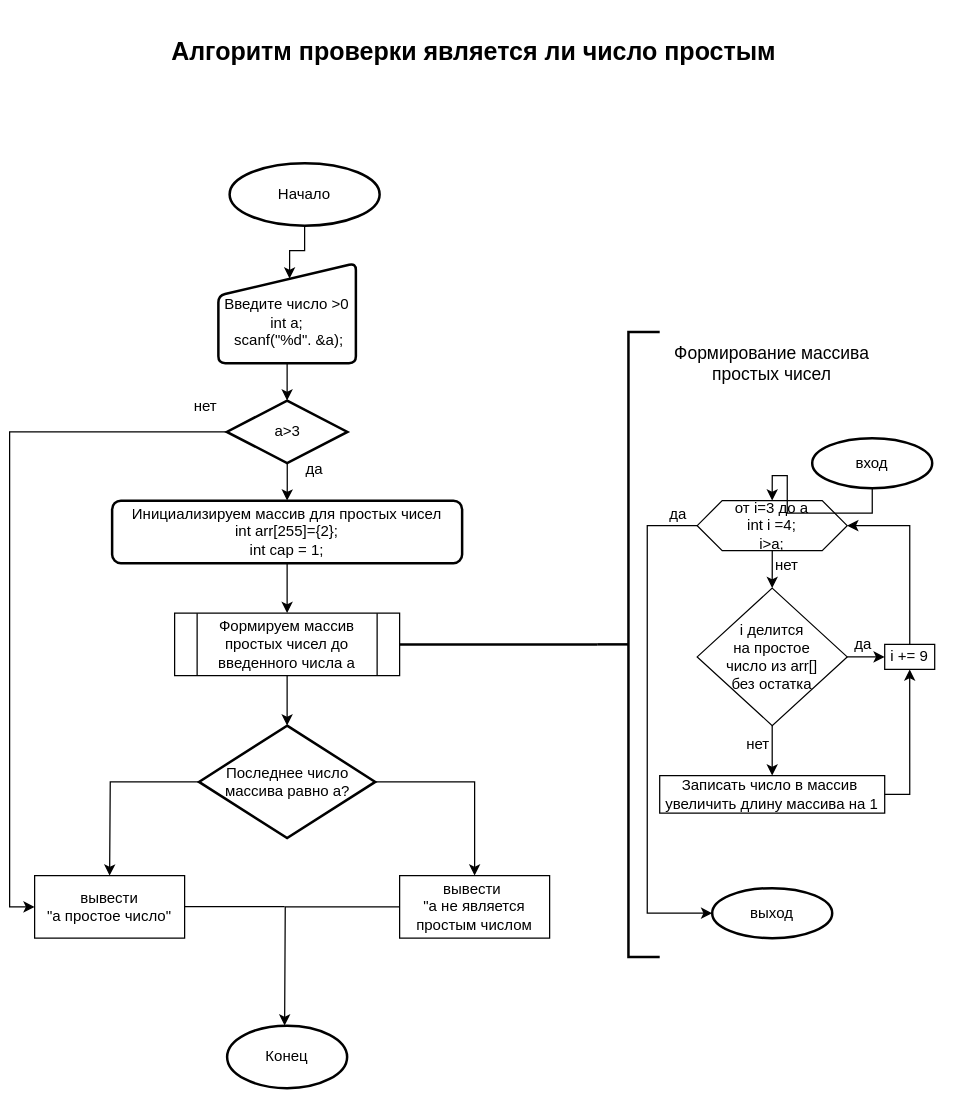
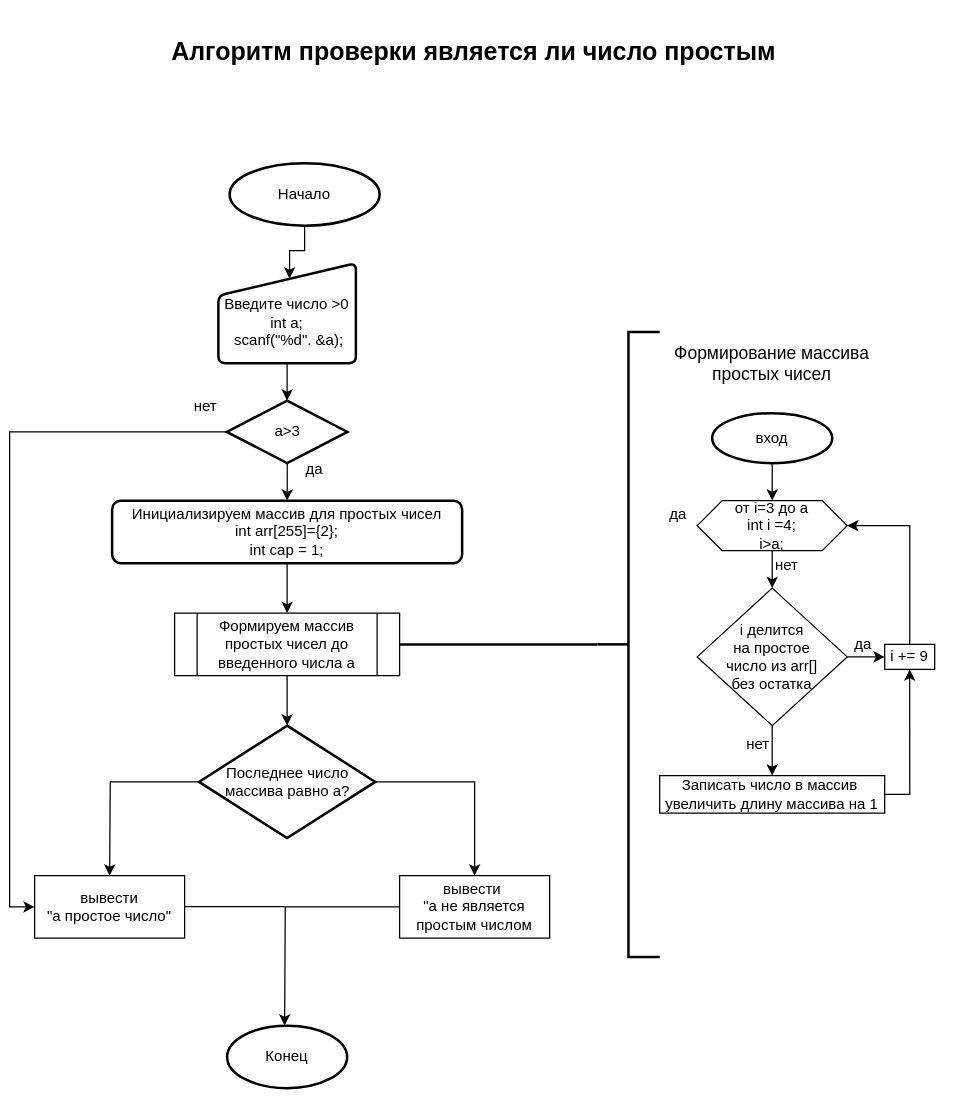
(872, 463) -> (772, 438)
(647, 724) -> none
(772, 913) -> none
